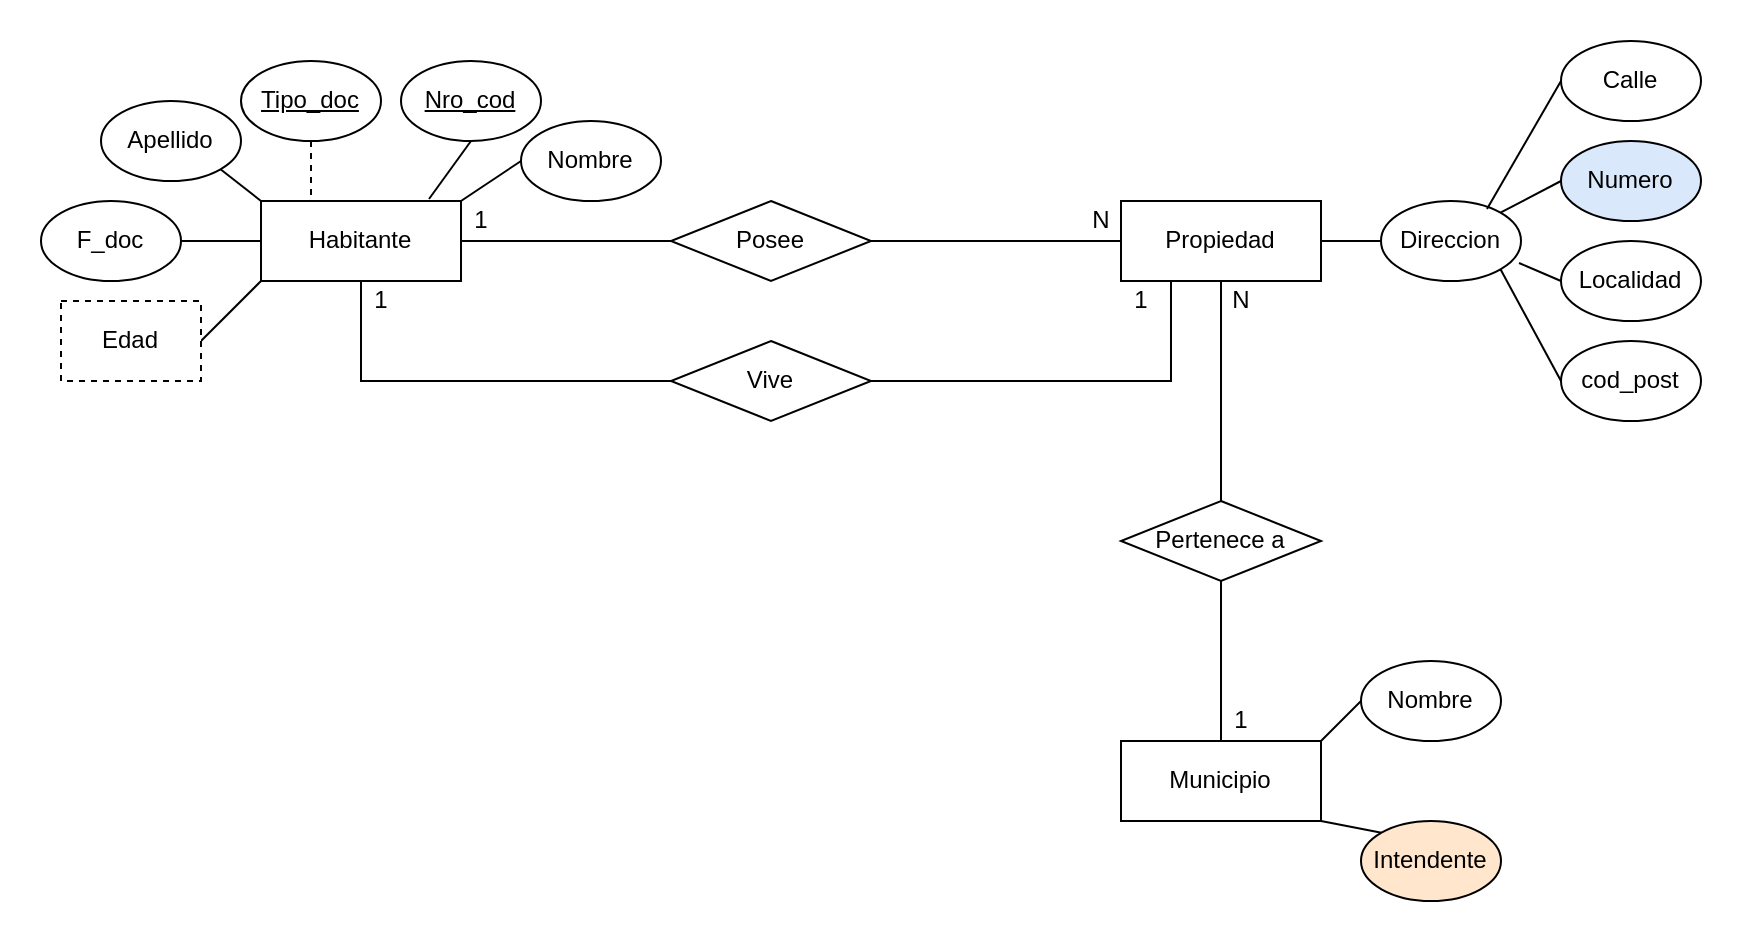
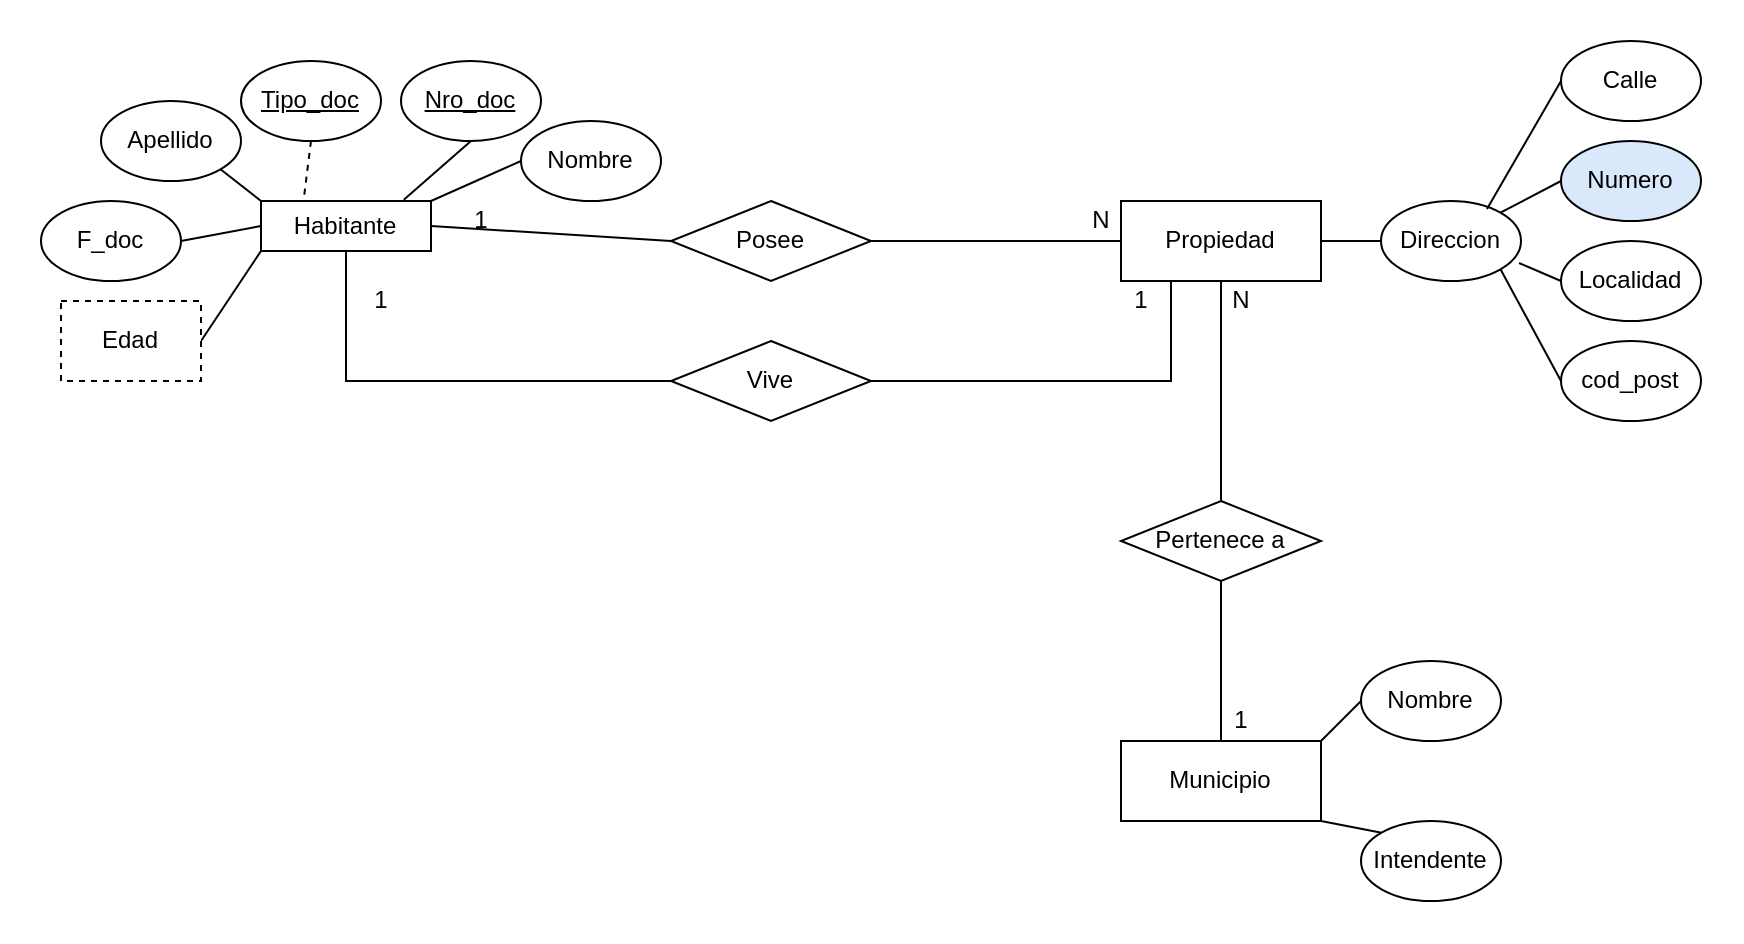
(471, 101) -> (471, 101)
(361, 241) -> (346, 226)
(1431, 861) -> (1431, 861)
